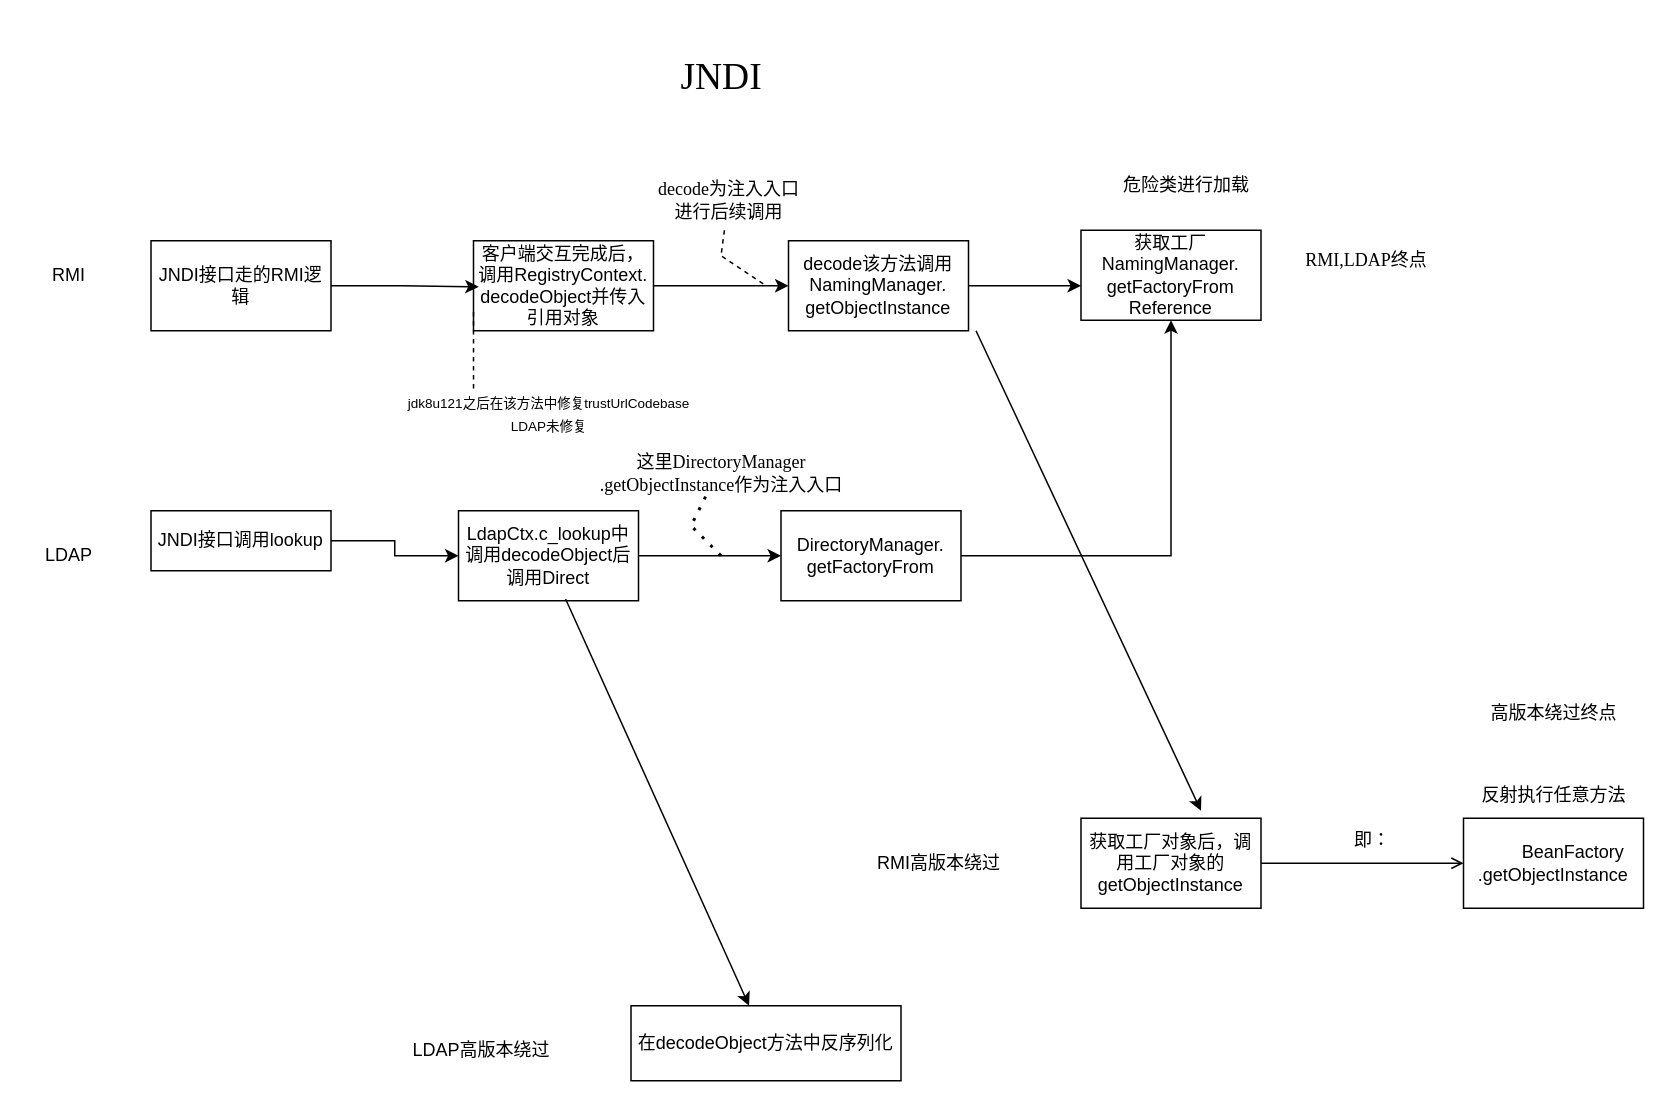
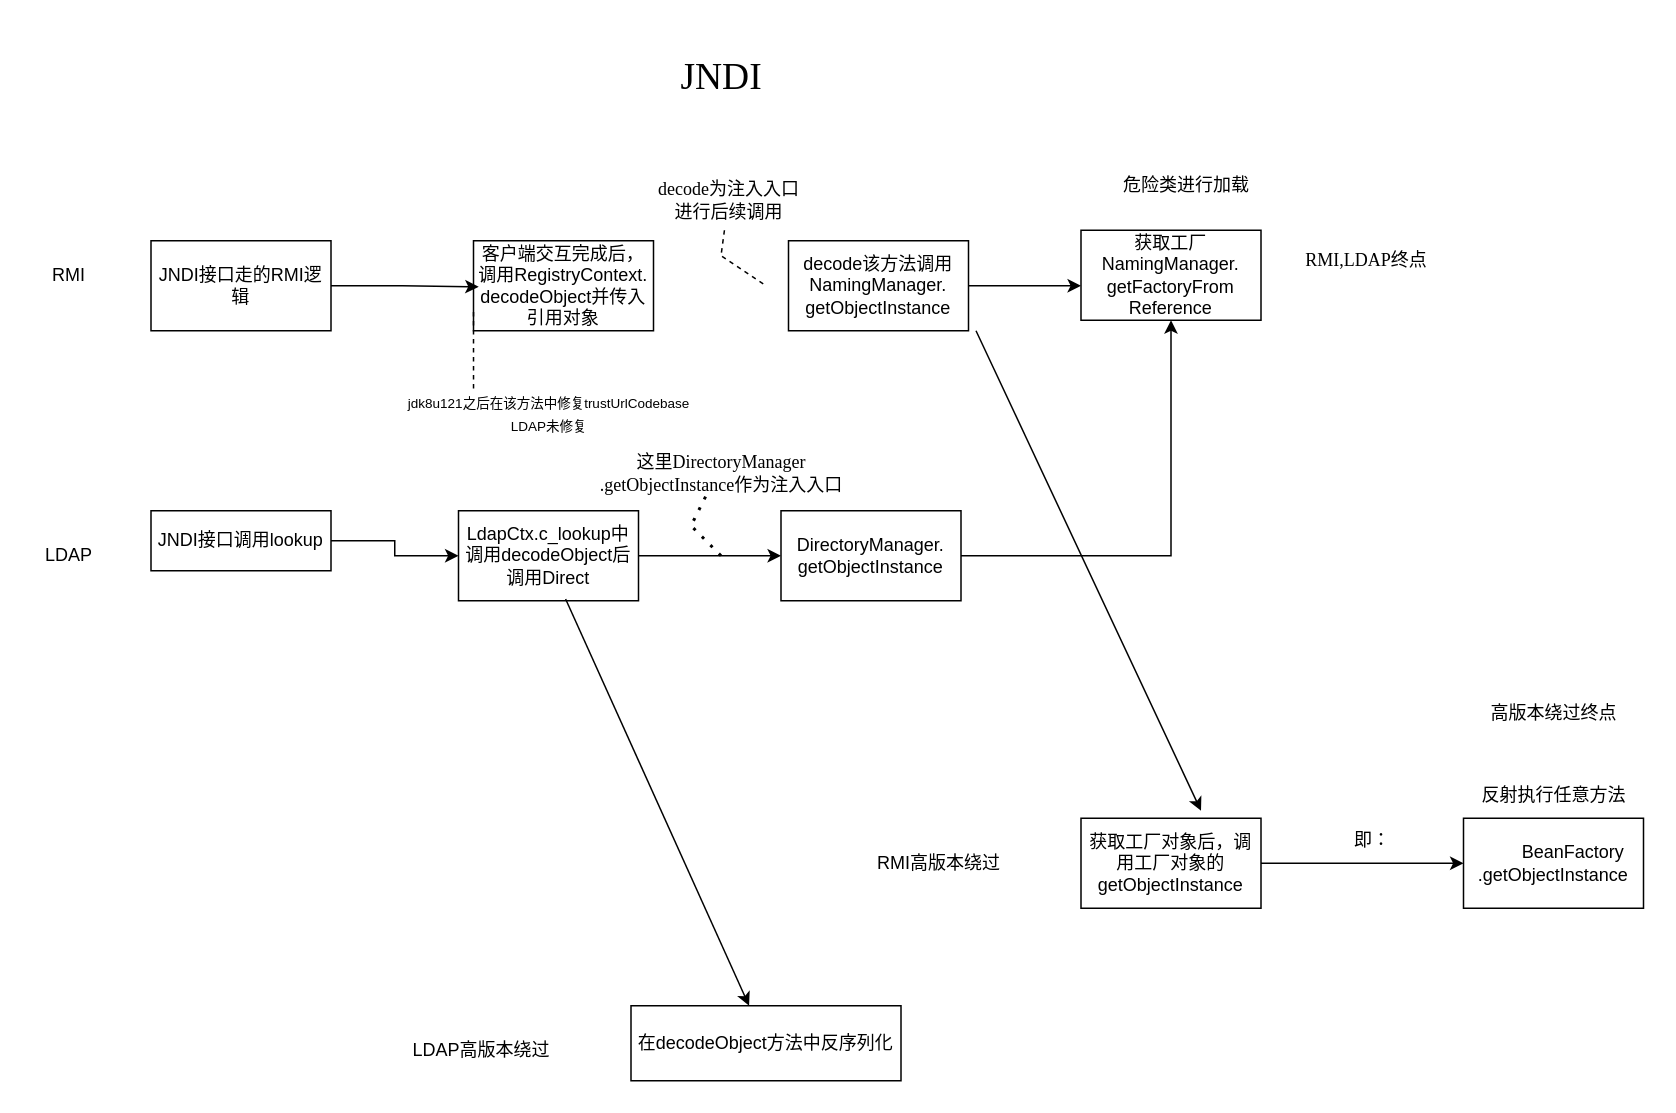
(715, 286) -> none
(871, 556) -> (871, 556)
(1454, 863) -> (1452, 863)
